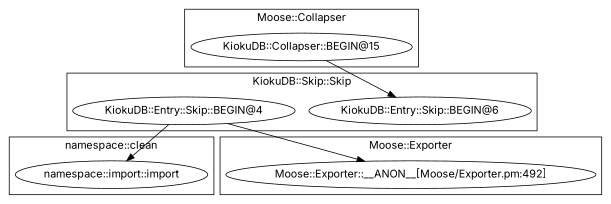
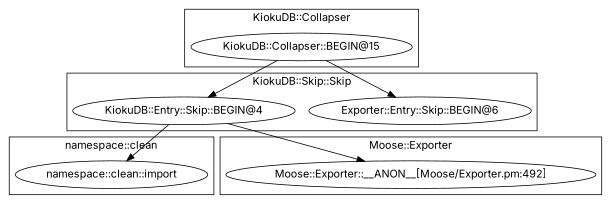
(302, 18) -> (302, 18)
none -> (245, 78)
(420, 111) -> (420, 111)
(112, 175) -> (112, 175)
